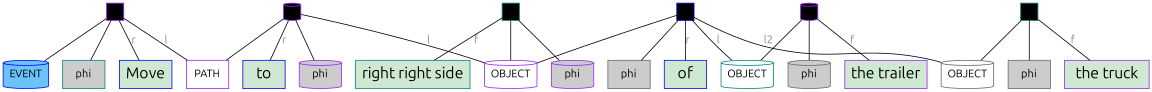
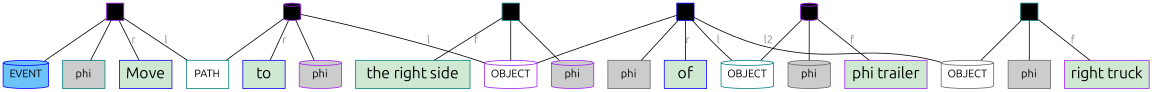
(208, 74) -> (208, 74)
(413, 74) -> (413, 74)
(886, 74) -> (886, 74)
(1107, 74) -> (1107, 74)
